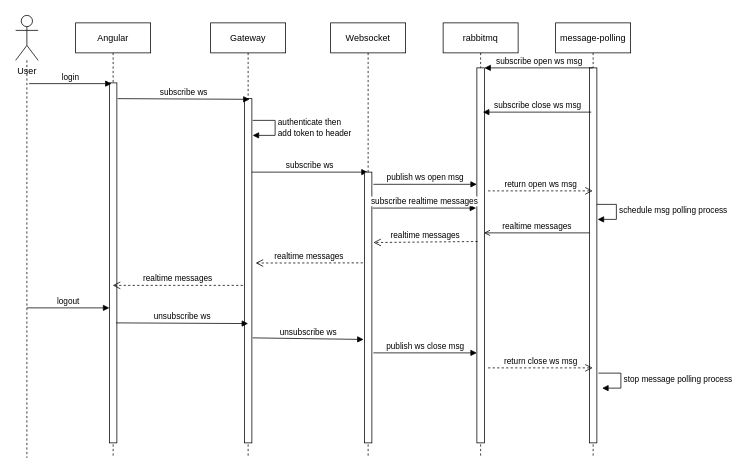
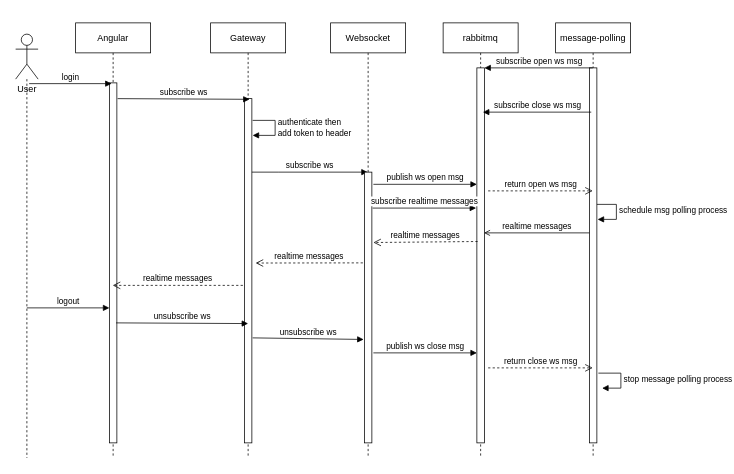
(27, 38) -> (27, 57)
